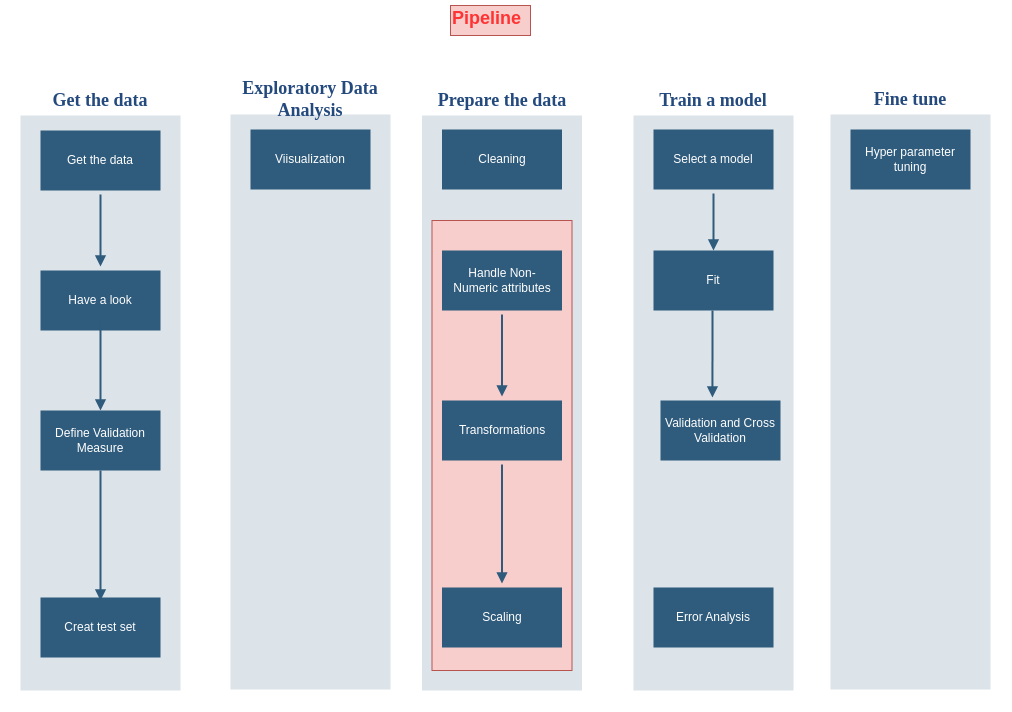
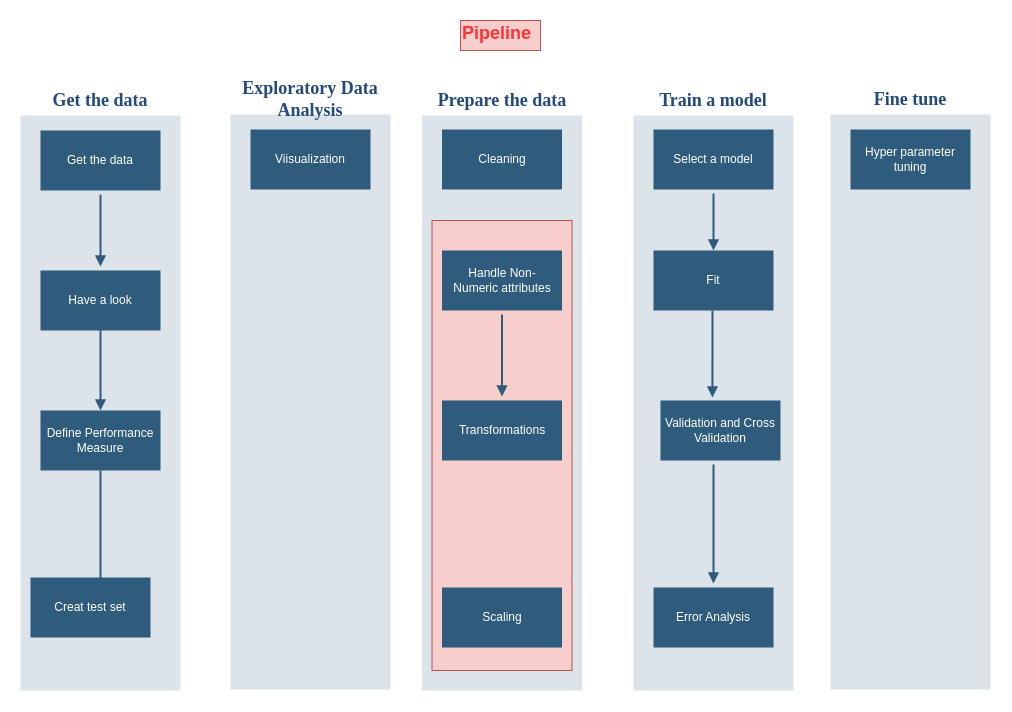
(491, 21) -> (501, 36)
(101, 441) -> (101, 441)
(502, 519) -> none
none -> (714, 519)
(101, 628) -> (91, 608)
